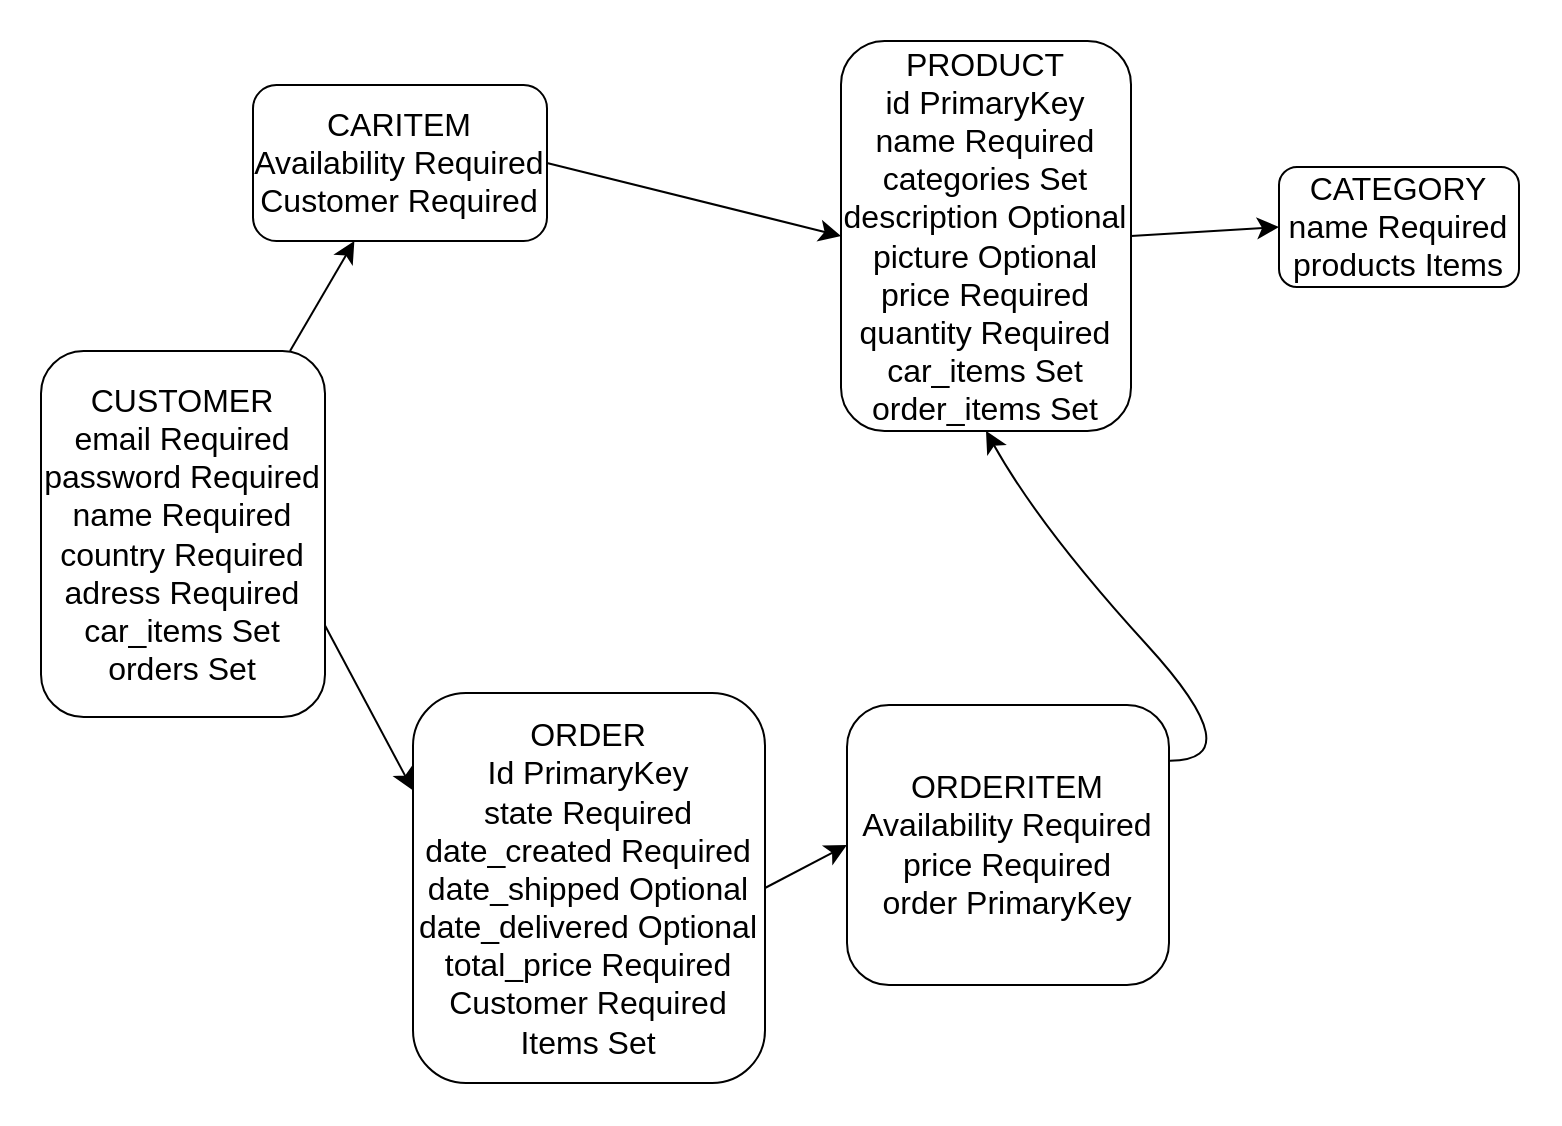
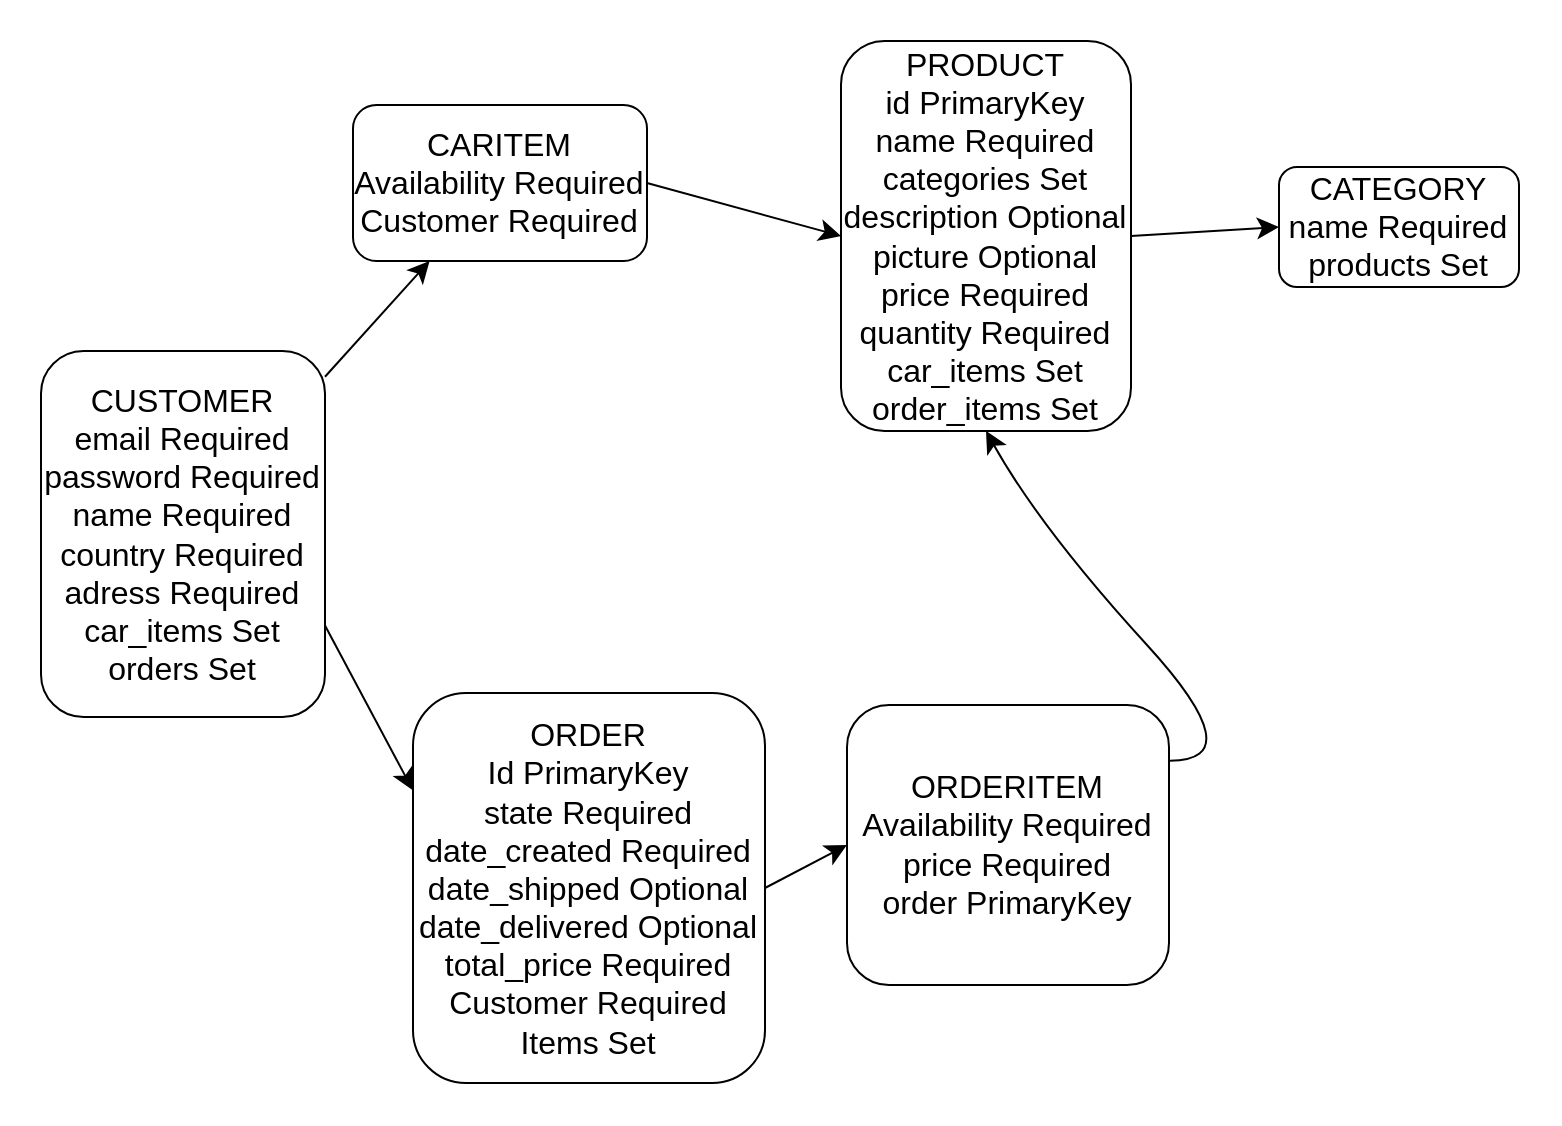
(400, 163) -> (500, 183)
(1399, 227) -> (1399, 227)
